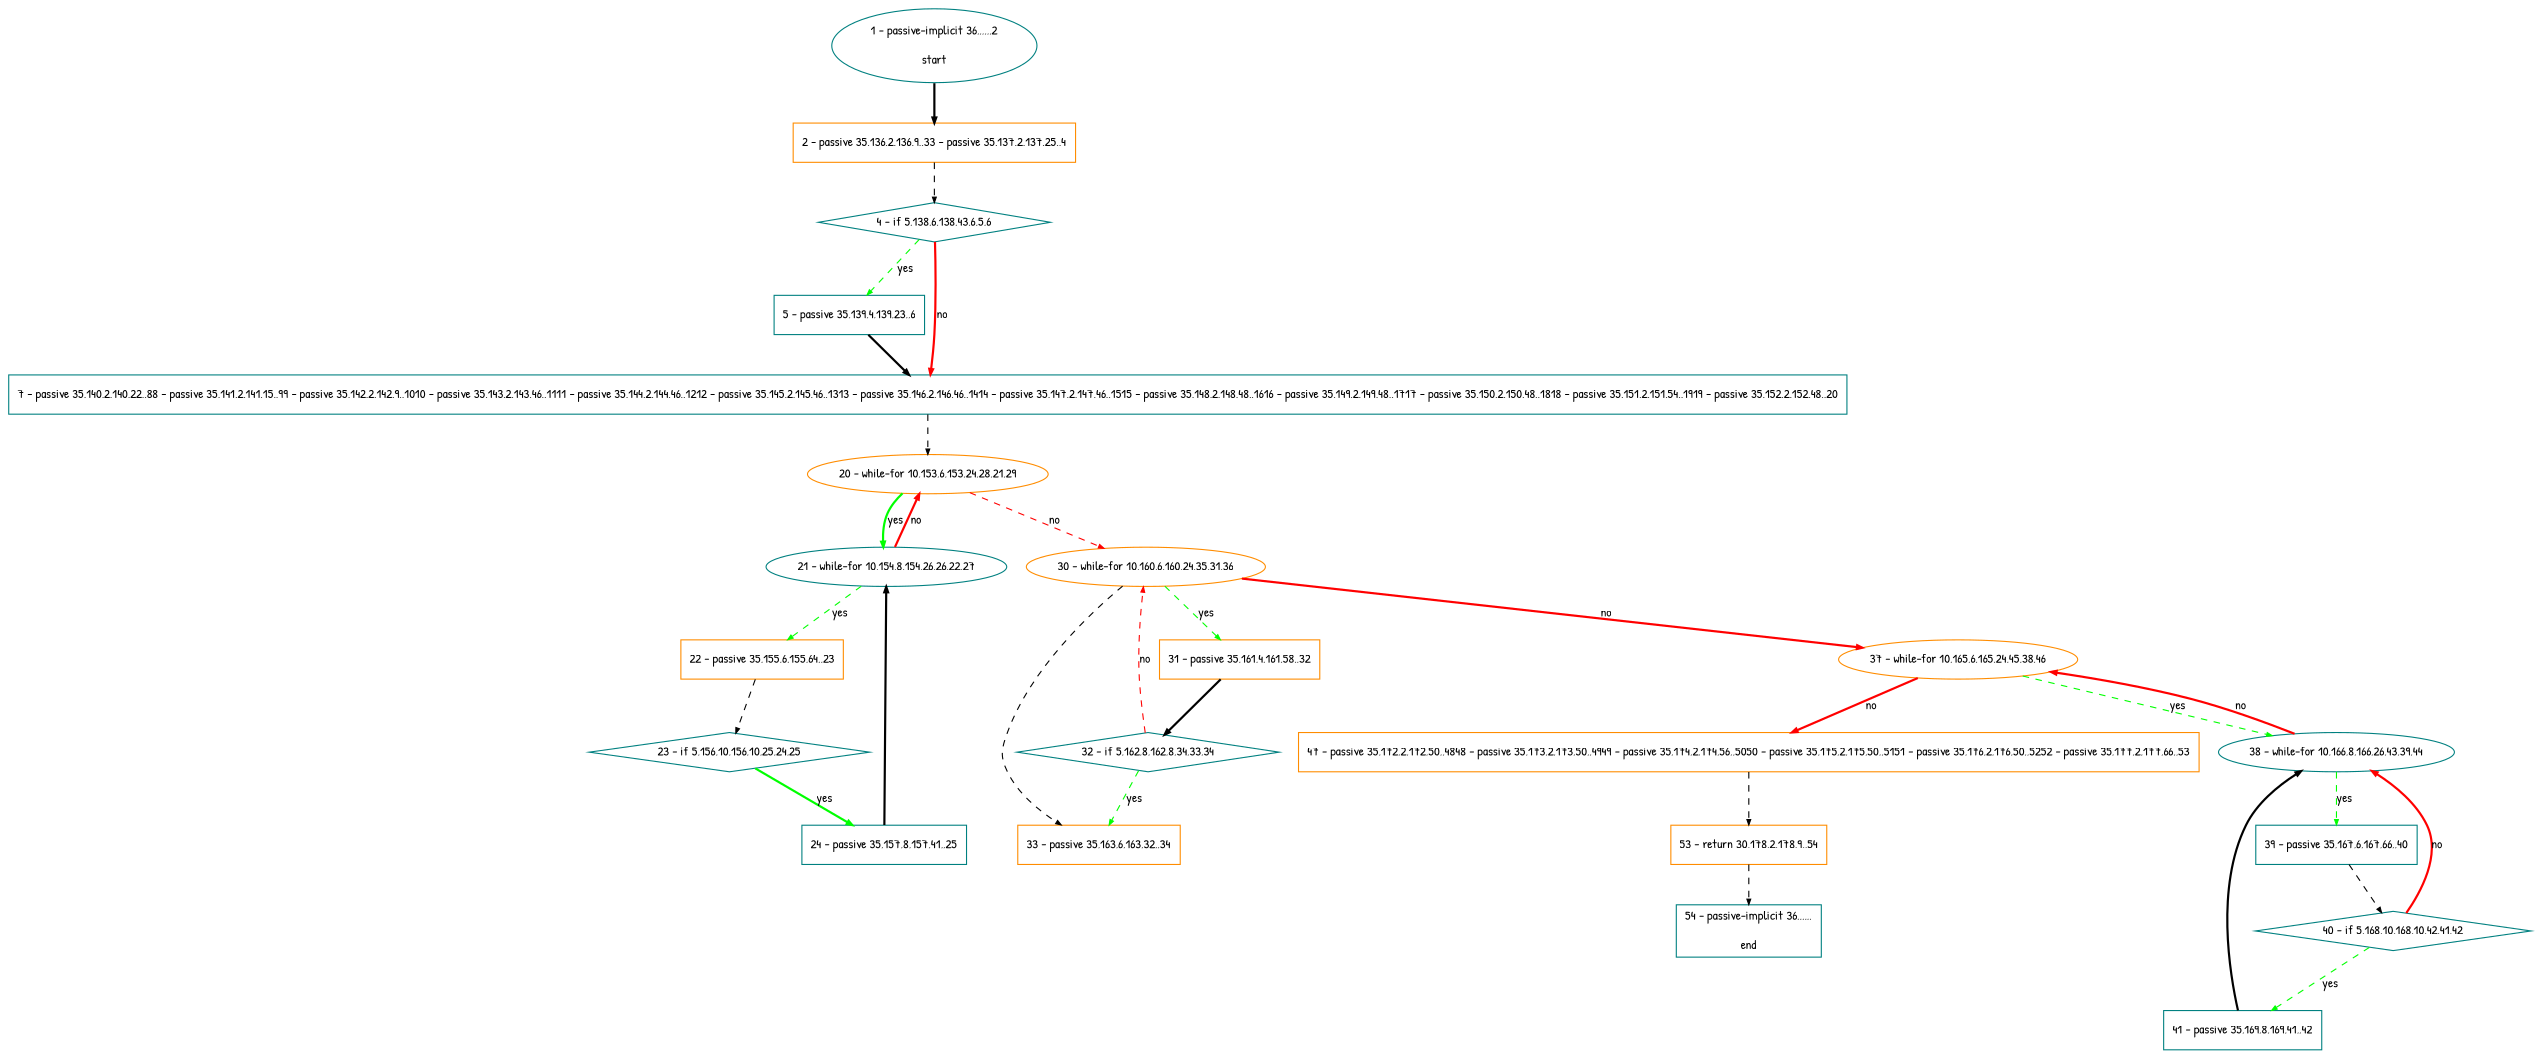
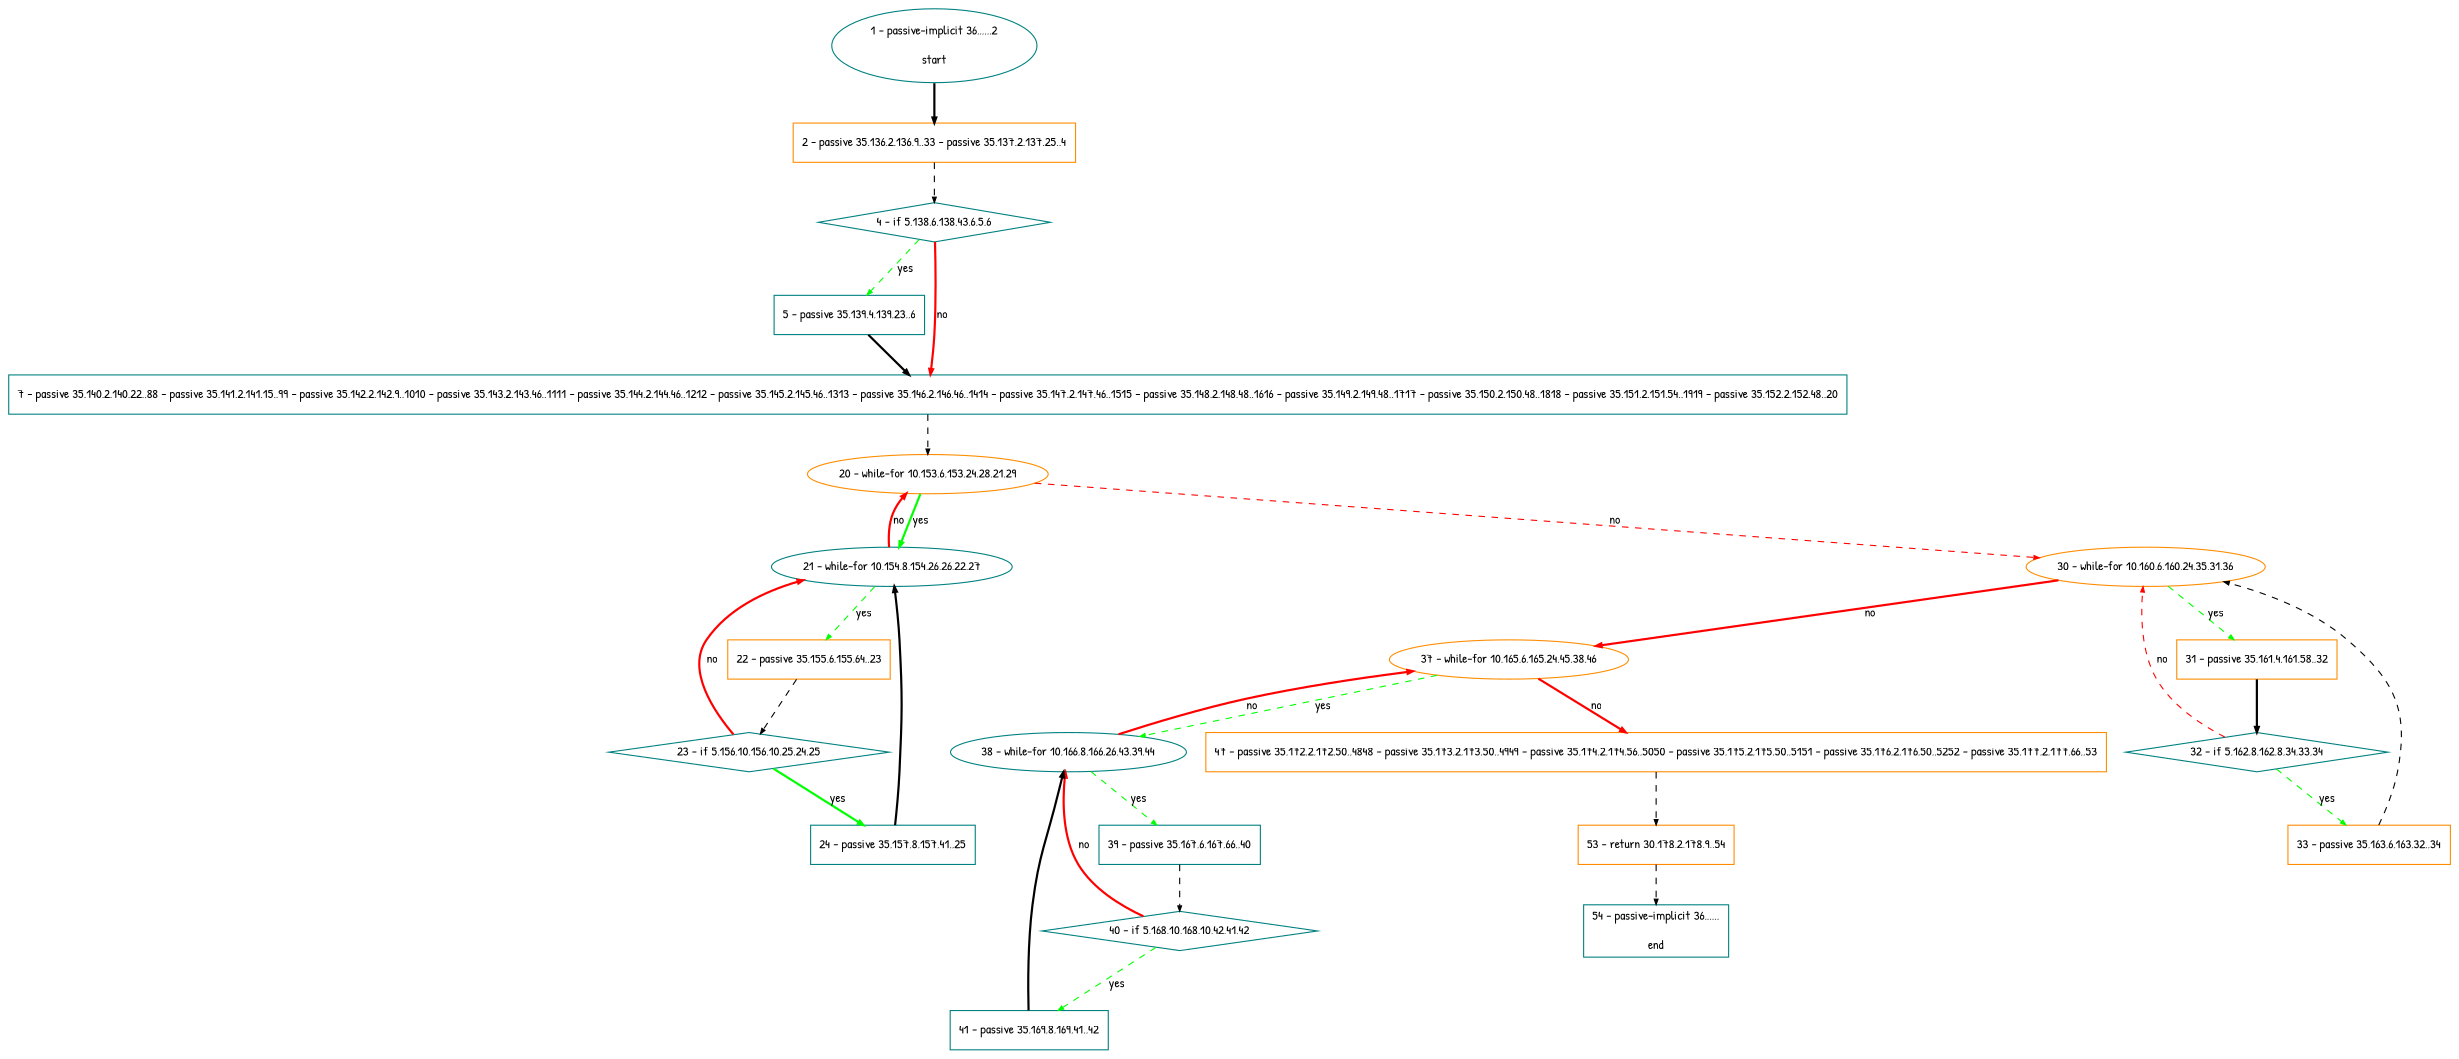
none -> (708, 638)
(1024, 698) -> (2374, 666)
